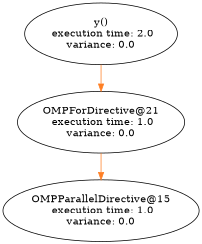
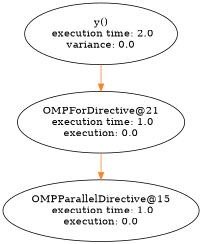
(101, 122) -> (101, 122)
(101, 211) -> (101, 211)
